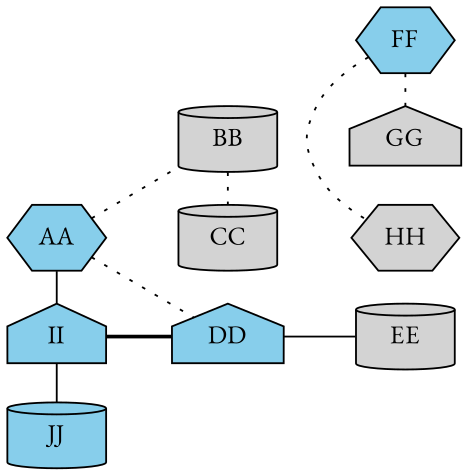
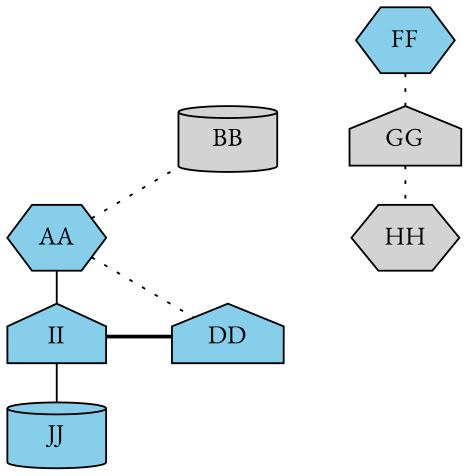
(307, 138) -> (405, 185)
(228, 238) -> none
(405, 337) -> none
